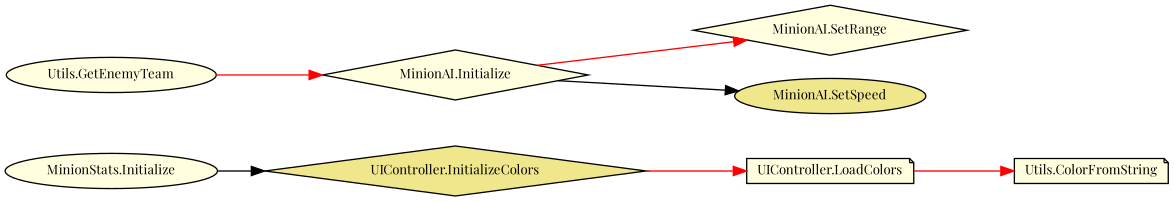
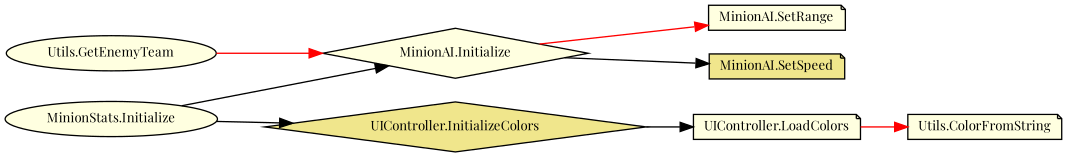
(830, 30) -> (777, 18)
none -> (278, 87)
(830, 96) -> (777, 66)
(690, 171) -> (663, 127)
